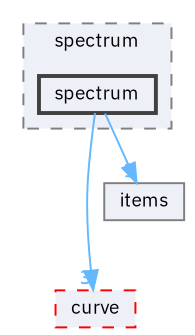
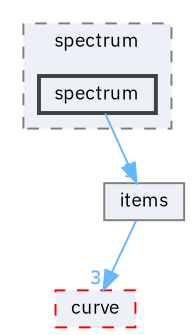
(87, 192) -> (124, 246)
